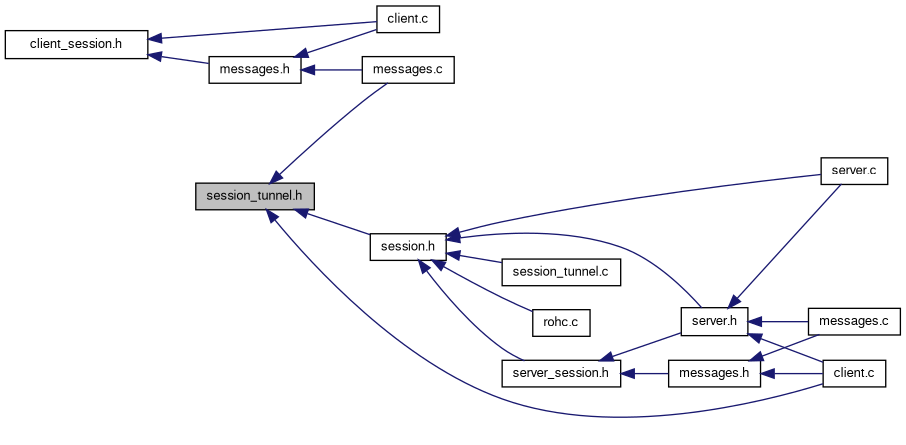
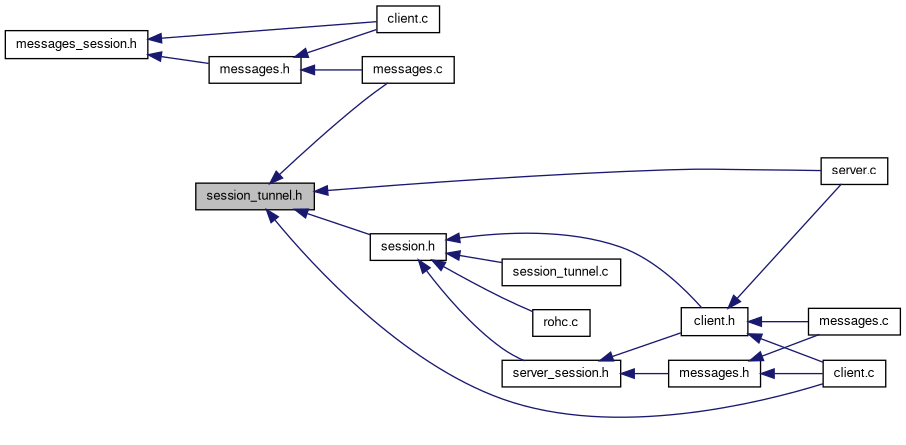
(77, 45) -> (77, 45)
(639, 198) -> (574, 174)
(715, 322) -> (715, 322)
